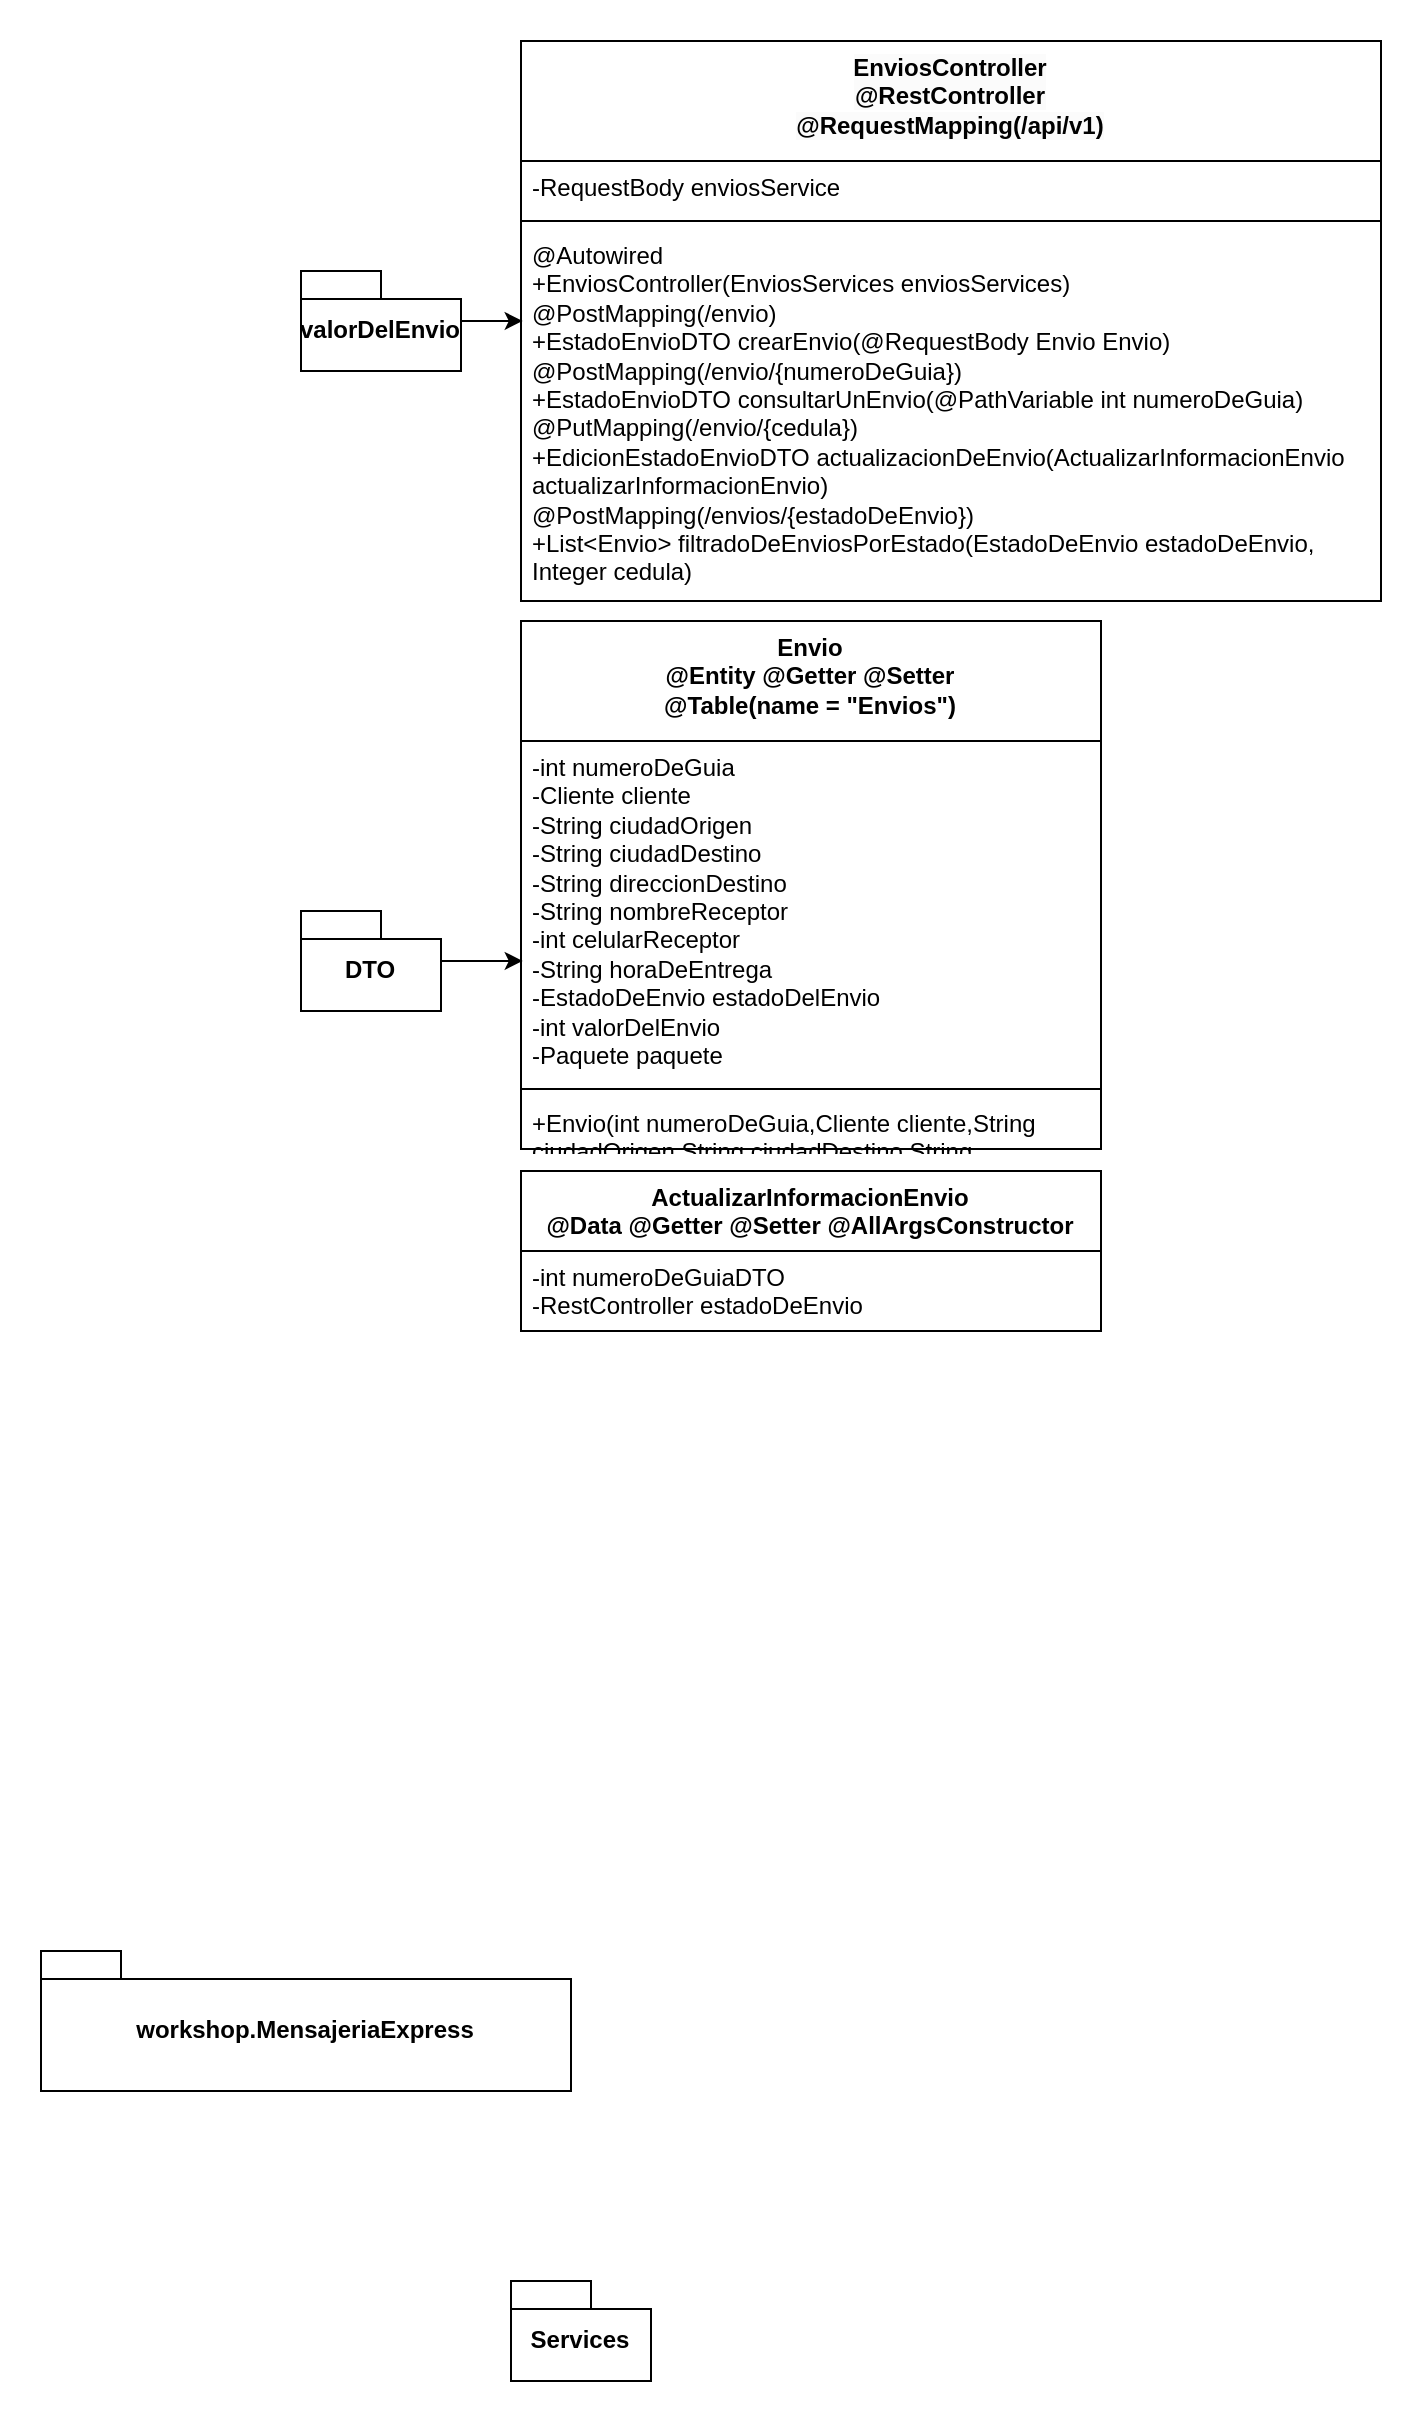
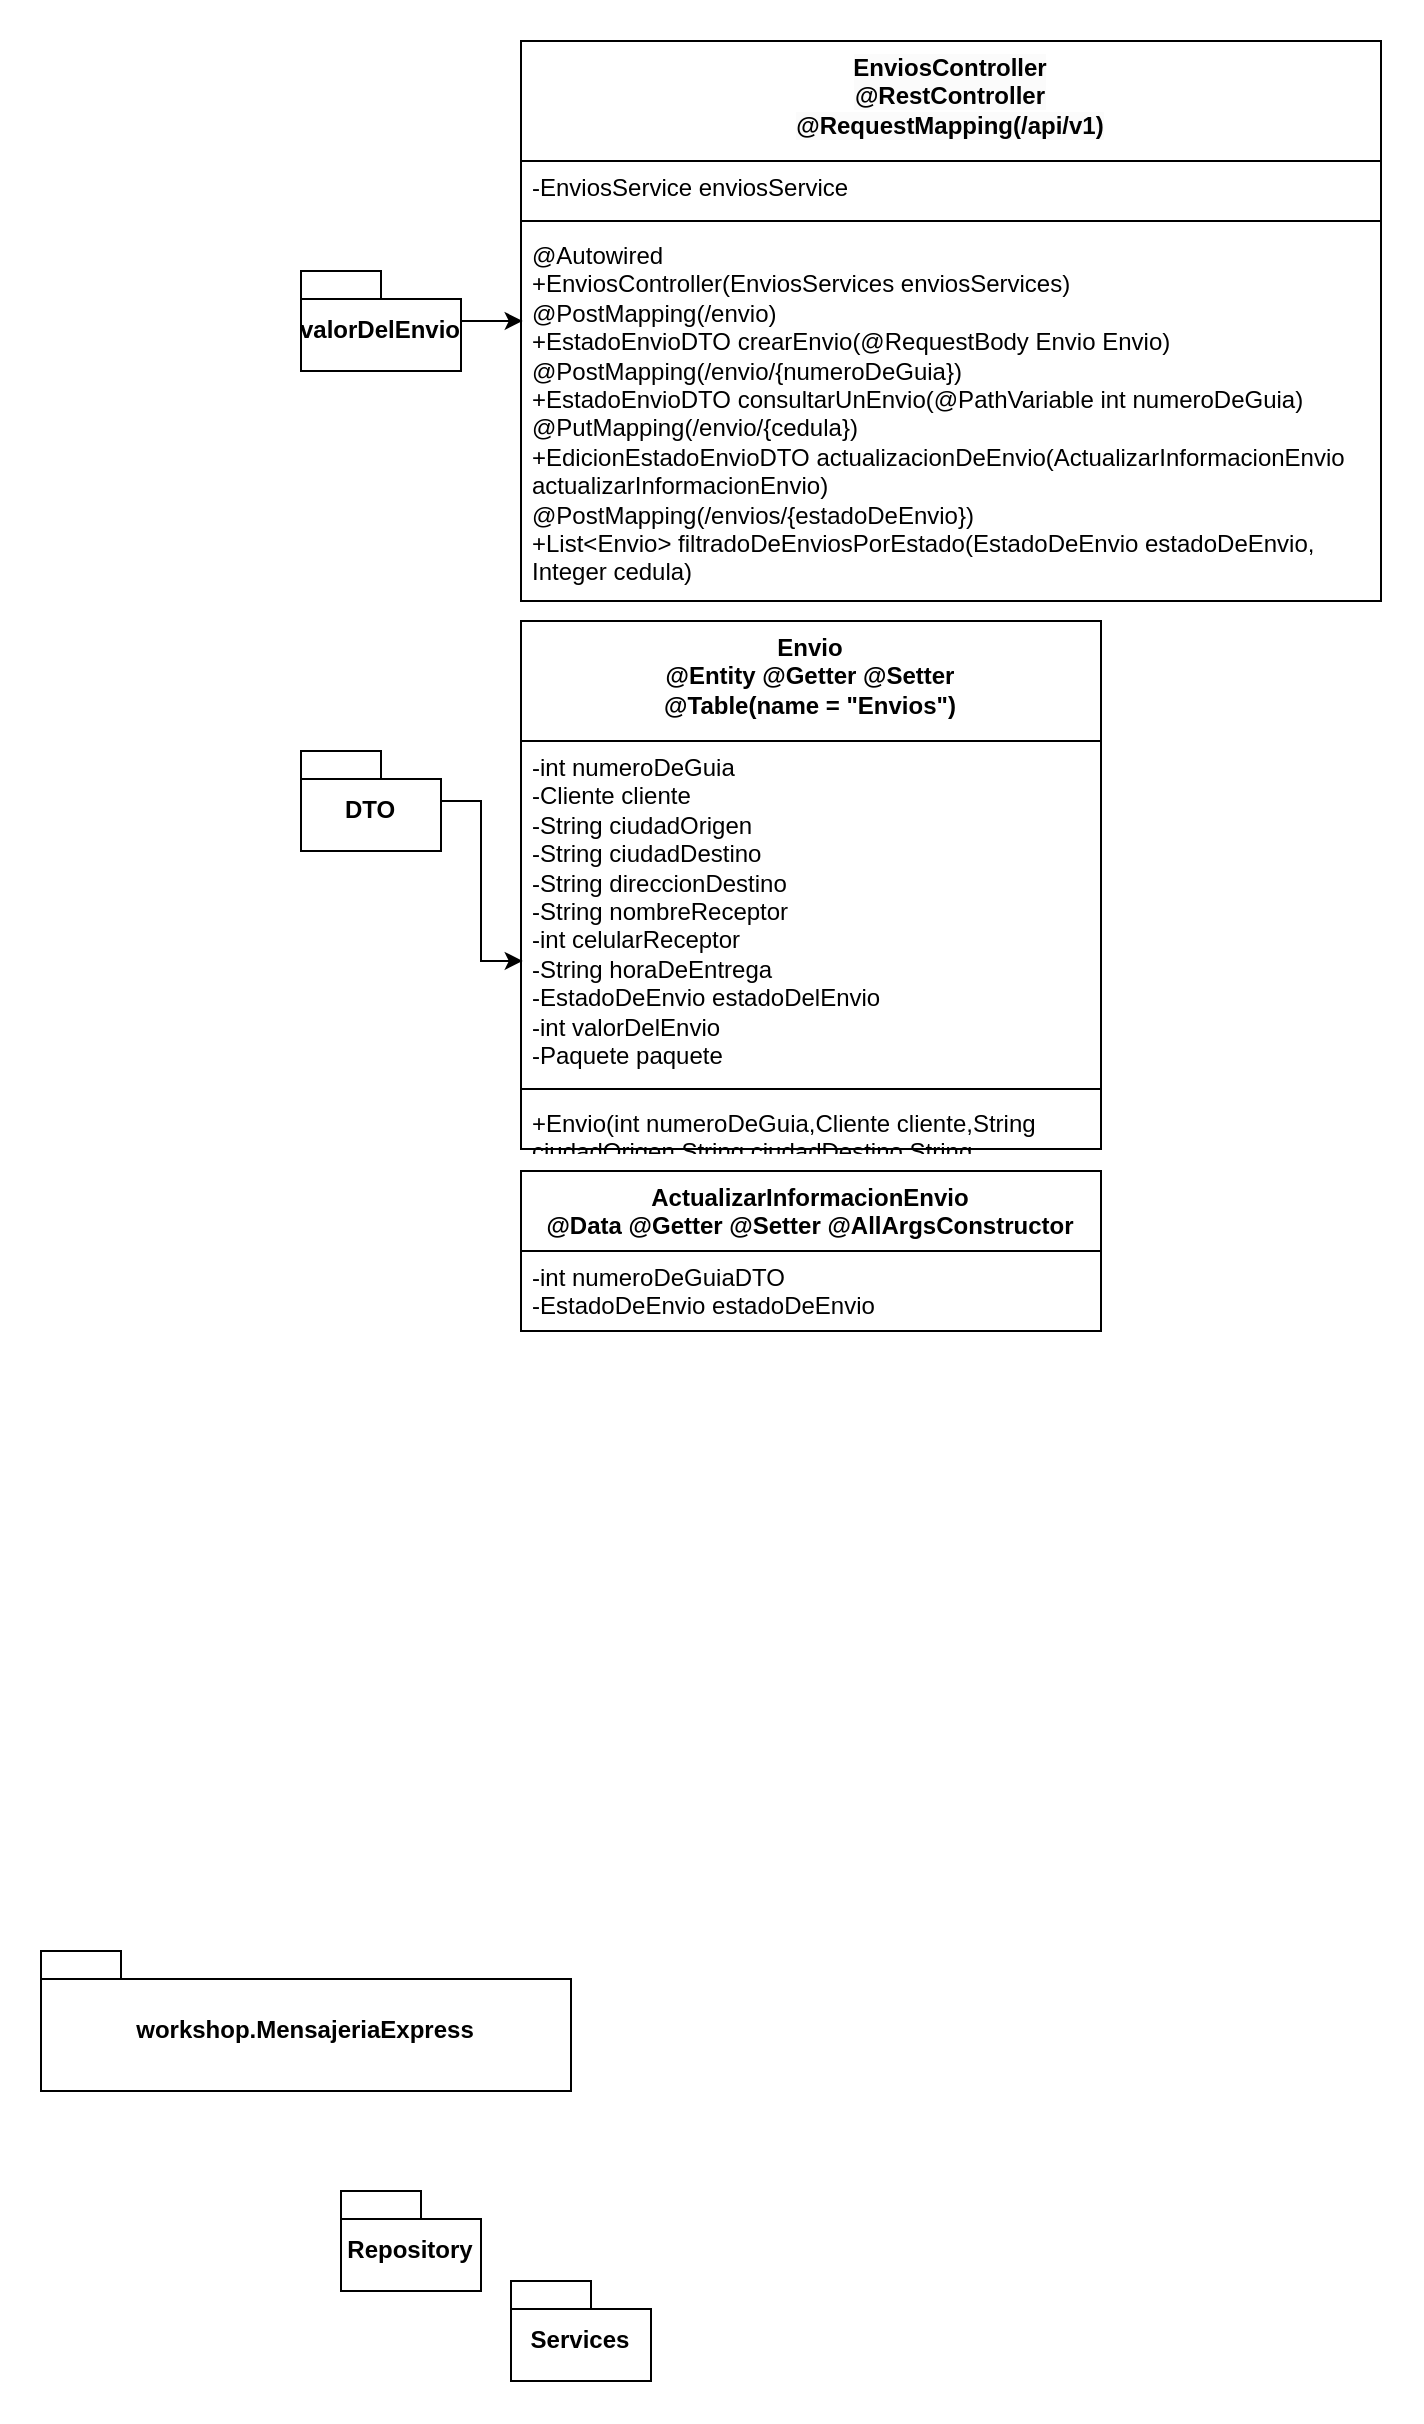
(698, 189) -> (706, 189)
(371, 961) -> (371, 801)
(715, 1294) -> (712, 1294)
none -> (411, 2241)
